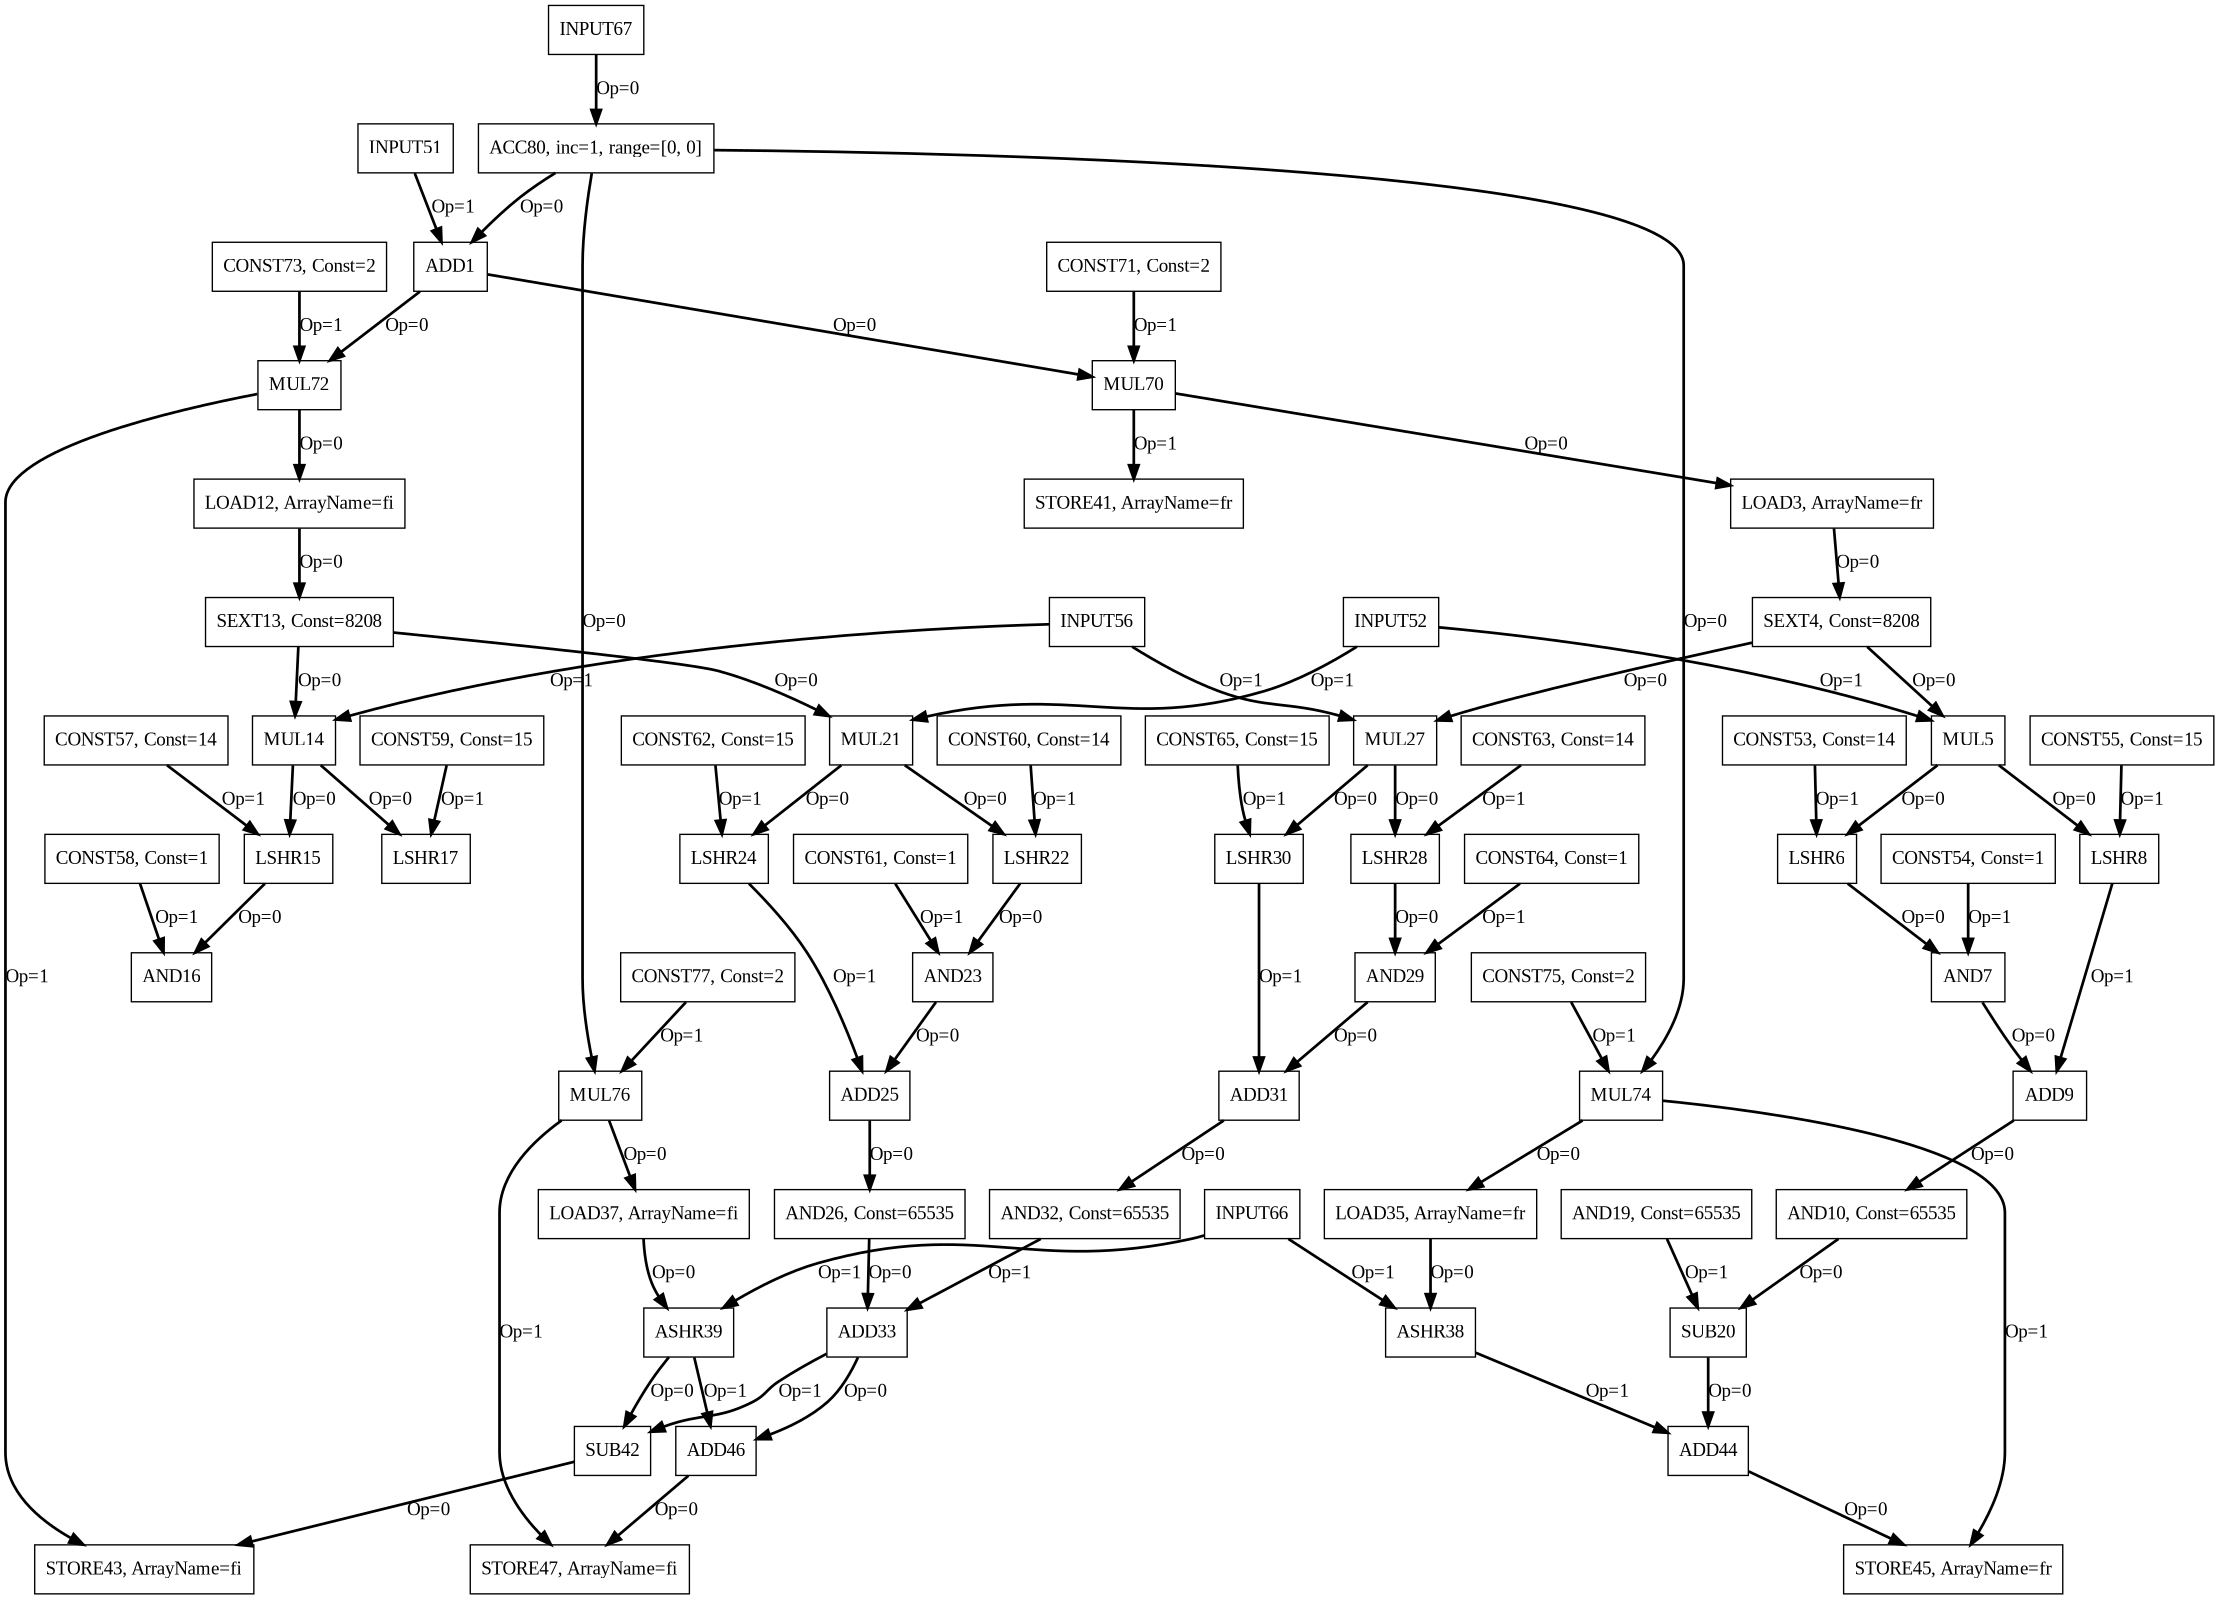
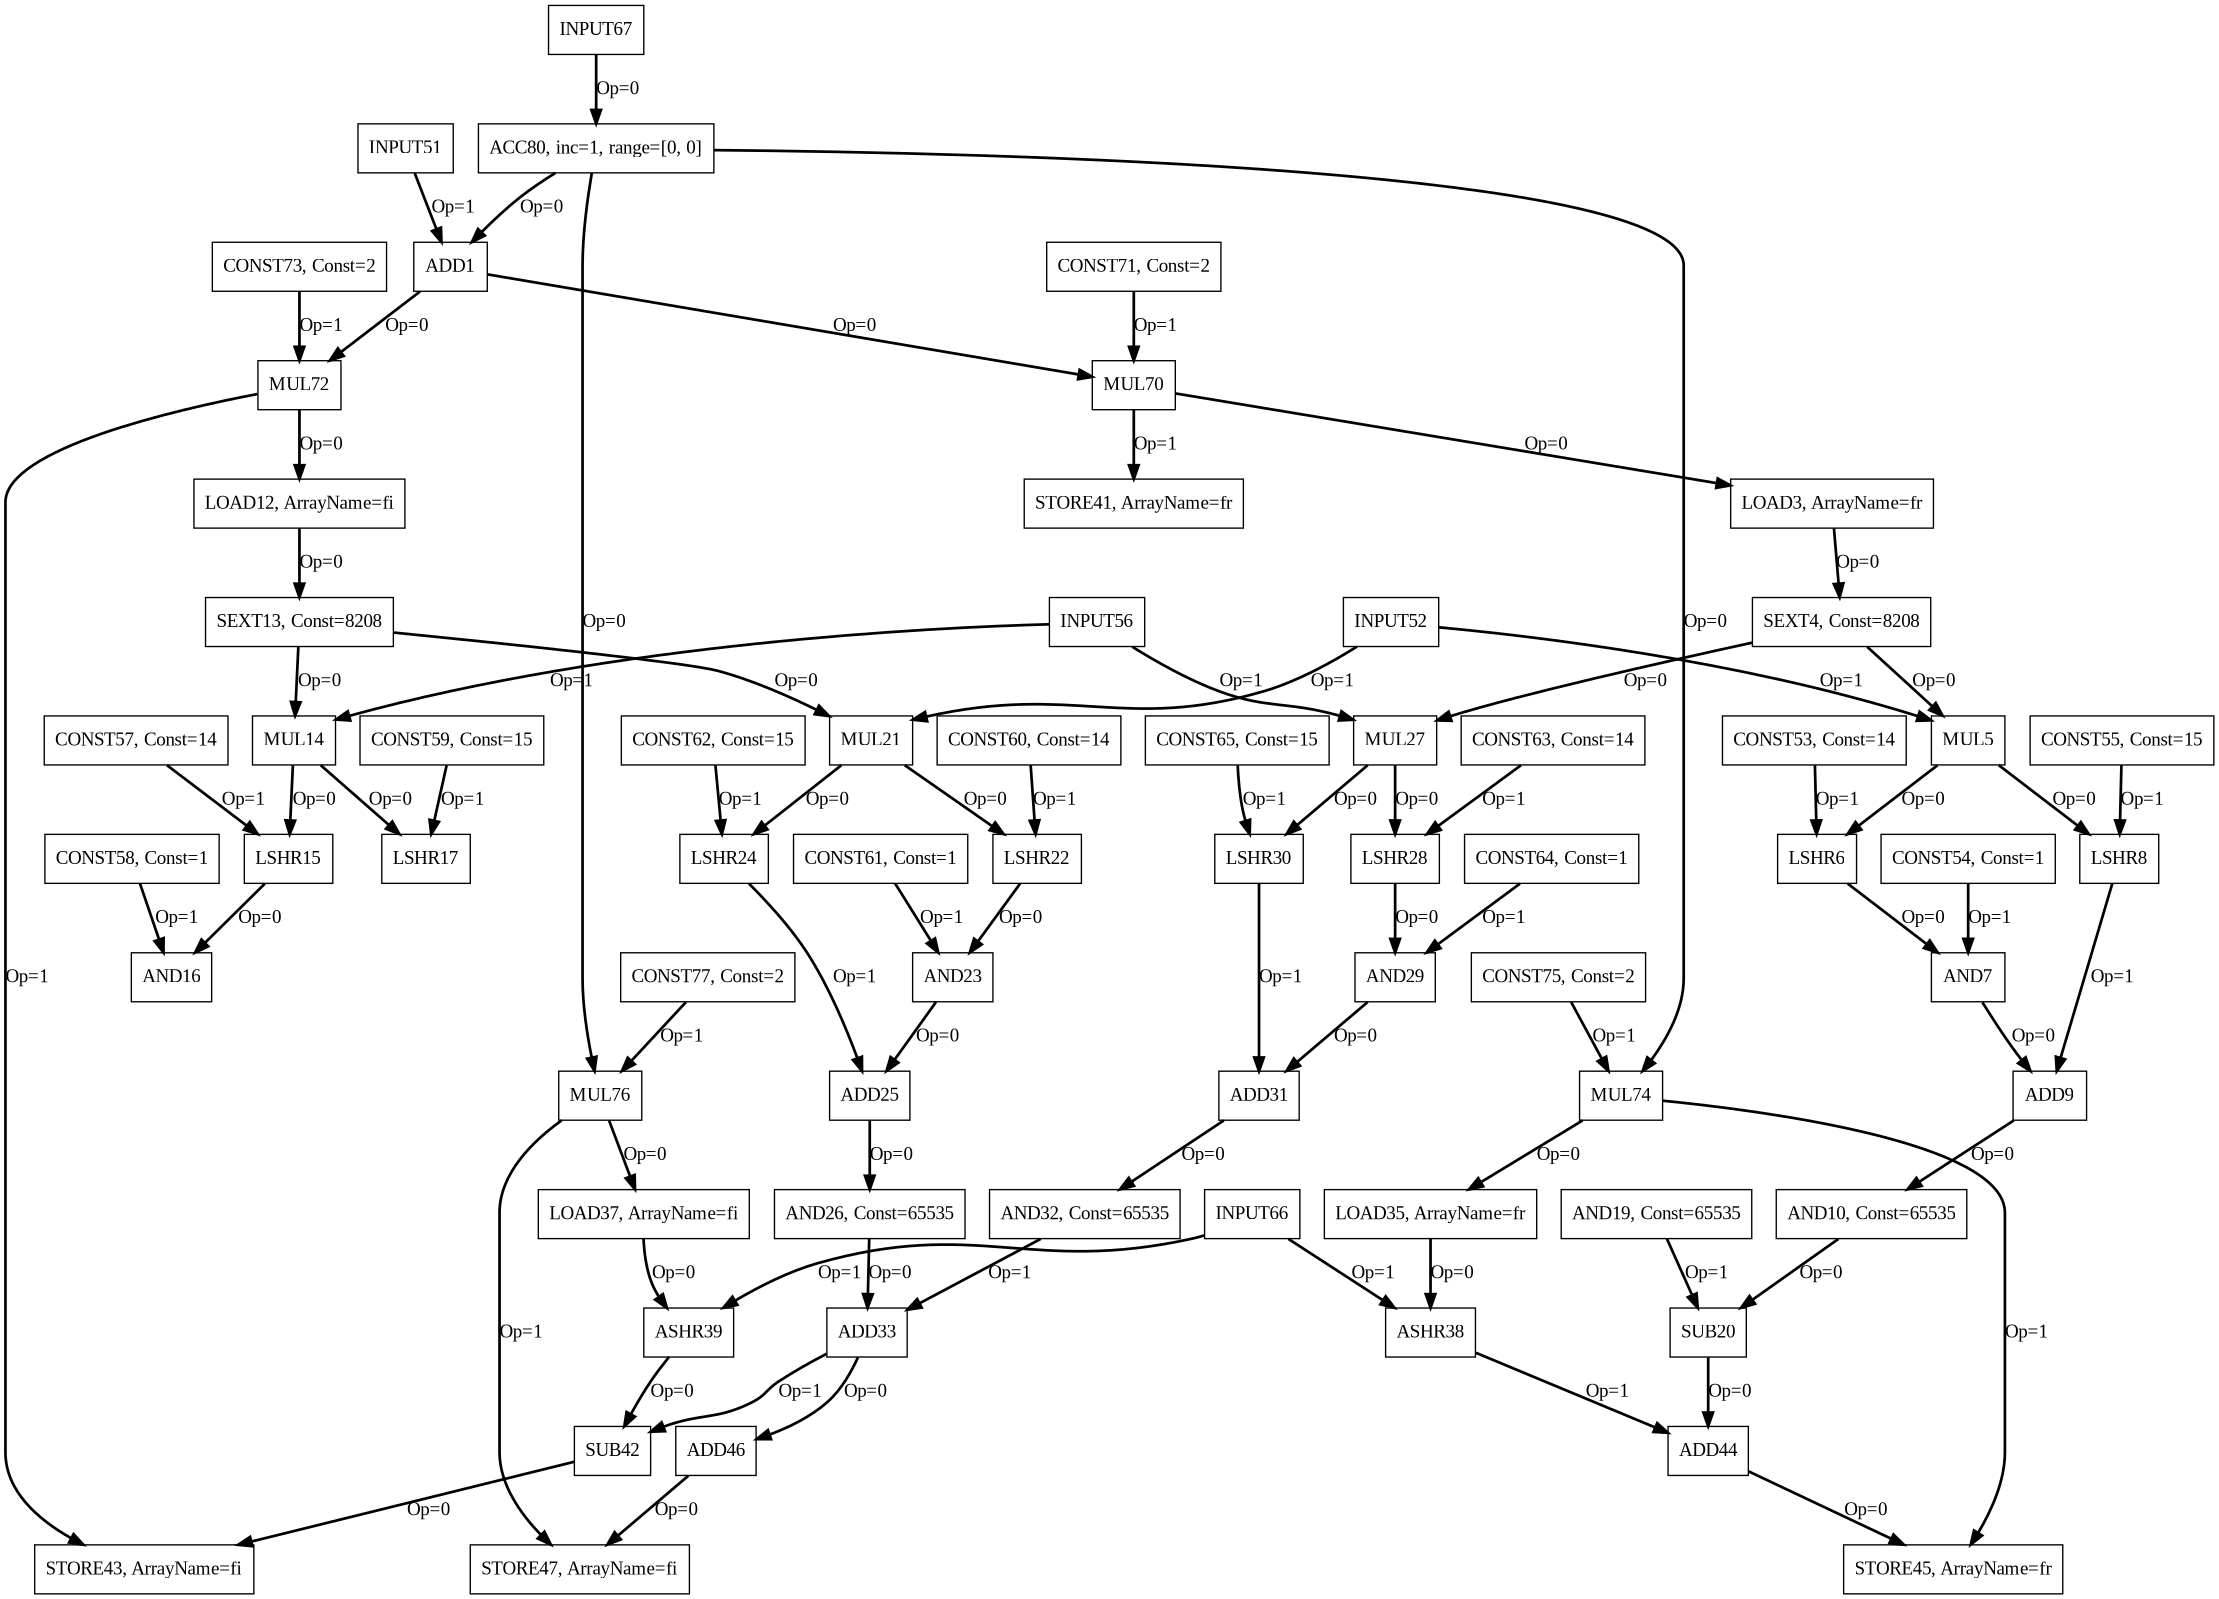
(701, 1385) -> none
